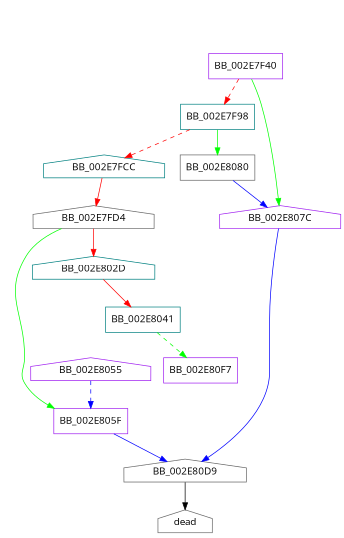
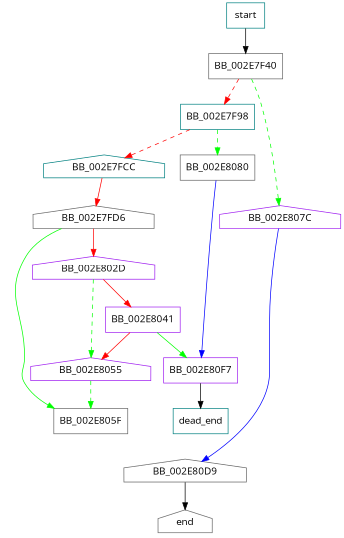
none -> (246, 15)
(246, 66) -> (246, 66)
(269, 138) -> (269, 138)
(218, 139) -> (218, 139)
(247, 192) -> (208, 265)
(94, 218) -> (94, 218)
(94, 269) -> (94, 269)
none -> (92, 315)
(143, 320) -> (143, 320)
(169, 343) -> (169, 343)
none -> (118, 344)
(91, 391) -> (91, 391)
(91, 421) -> (91, 421)
none -> (201, 421)
(137, 446) -> none
(185, 522) -> (185, 522)
